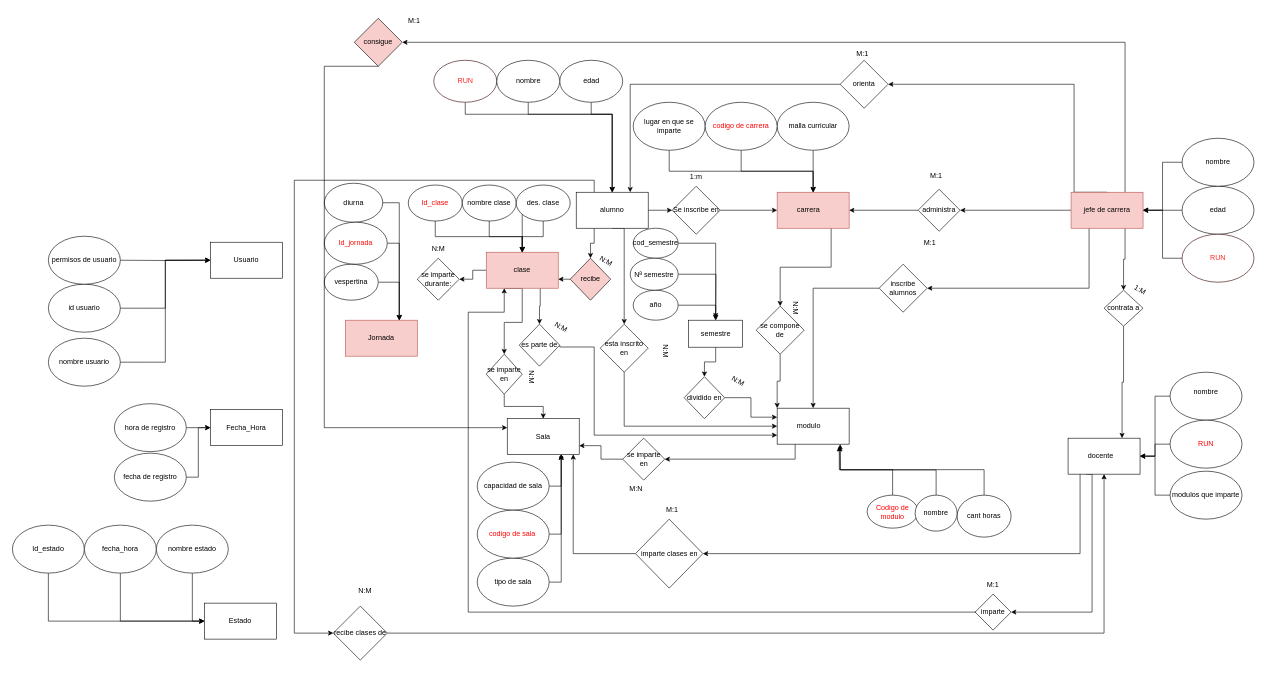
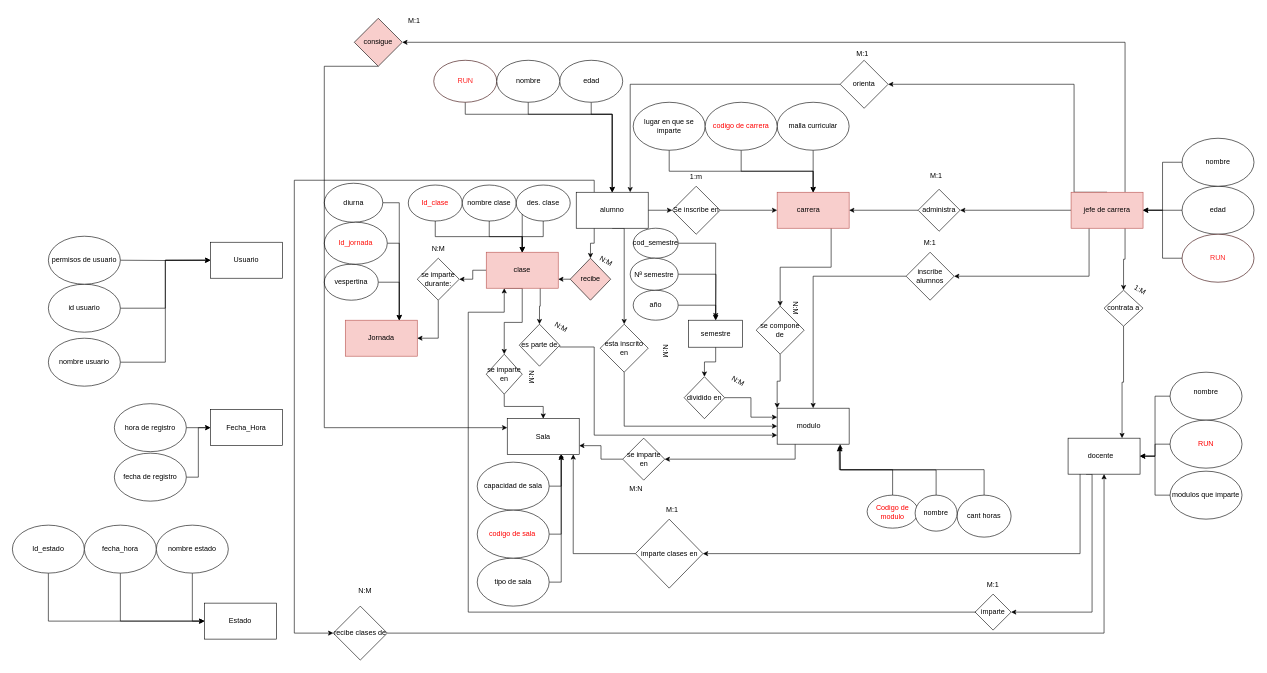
(903, 288) -> (930, 276)
none -> (422, 338)
